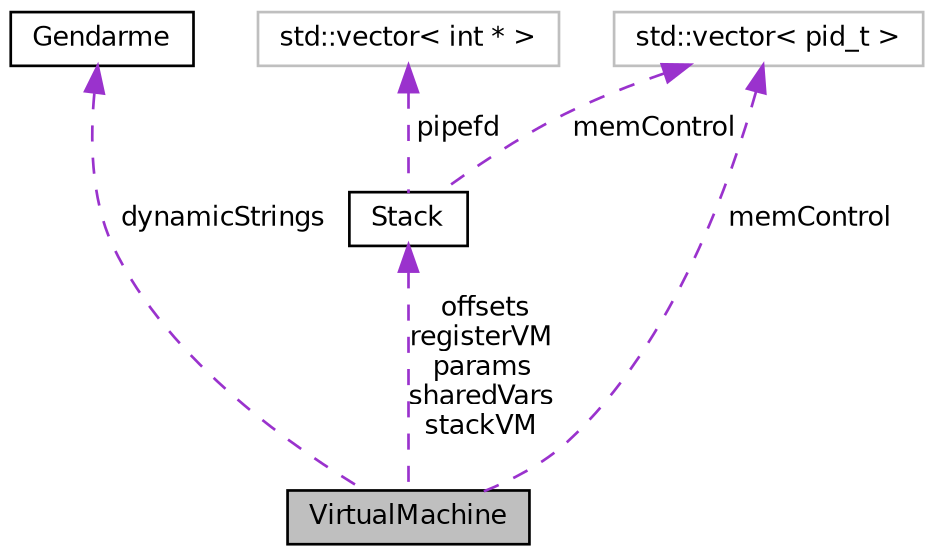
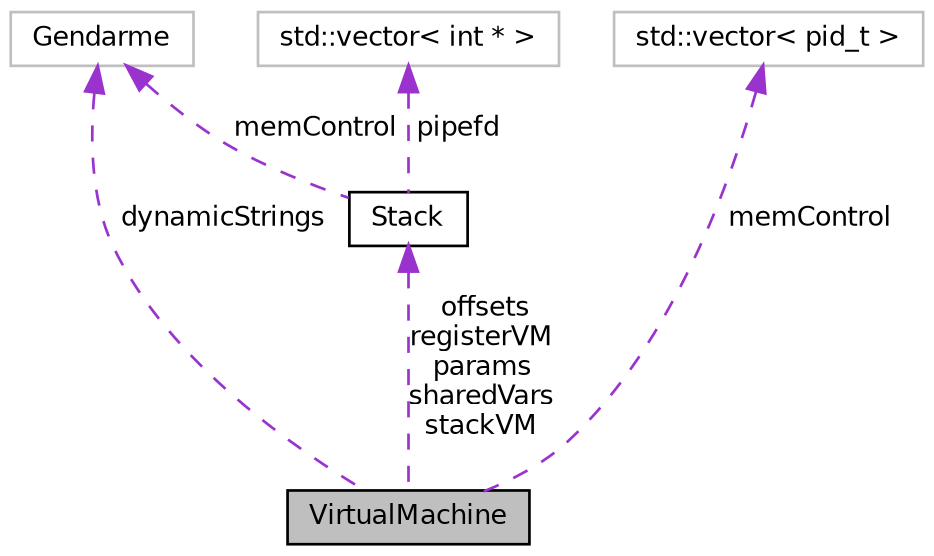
(102, 39) -> (102, 39)
(547, 123) -> (241, 152)
